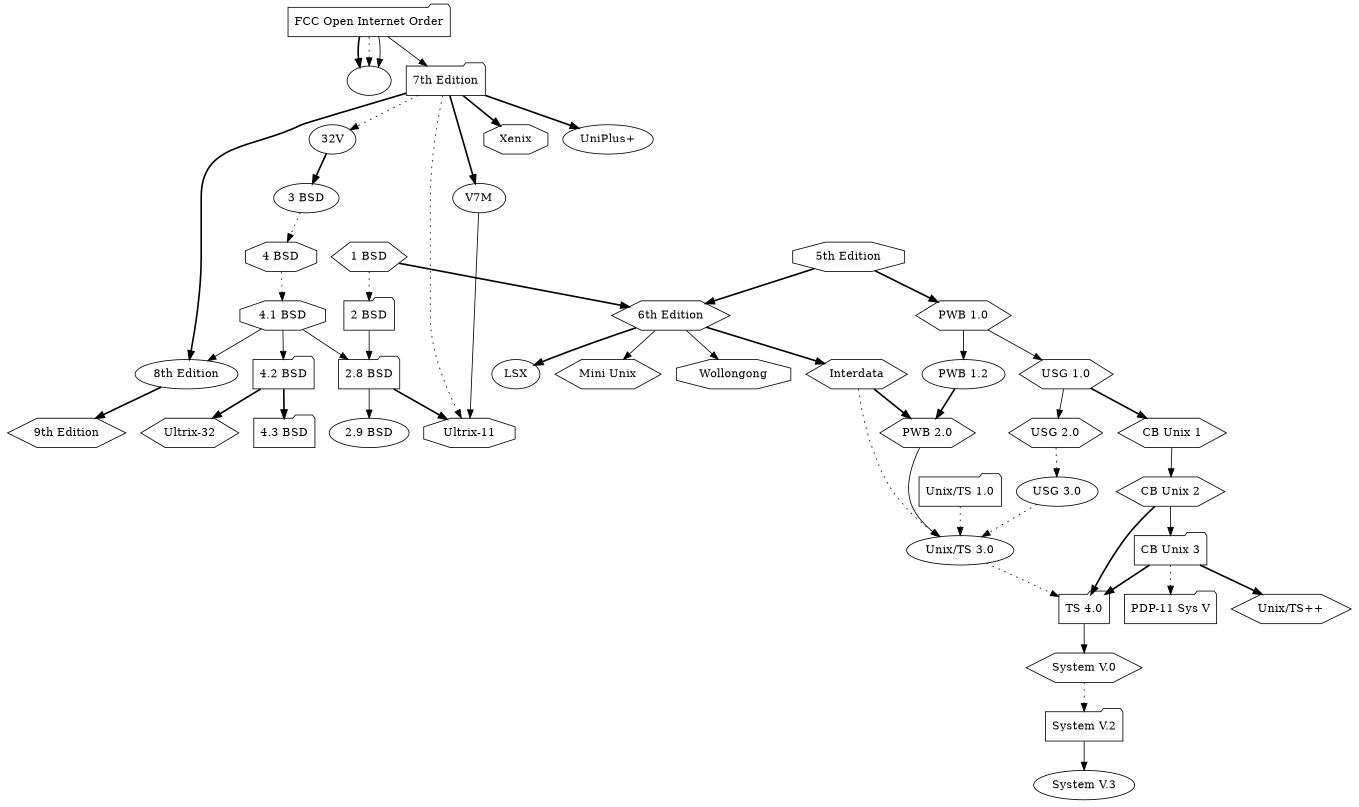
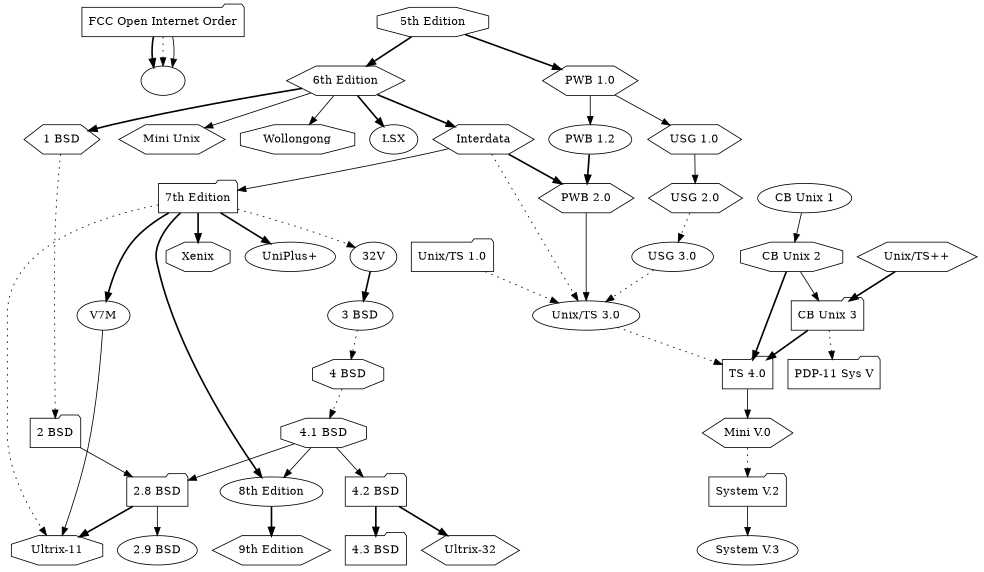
(404, 49) -> (348, 170)
(510, 284) -> (199, 107)
(1115, 401) -> none
(1172, 433) -> (805, 198)
(1171, 492) -> (792, 257)
(1227, 578) -> (876, 284)
(1084, 668) -> (748, 433)
